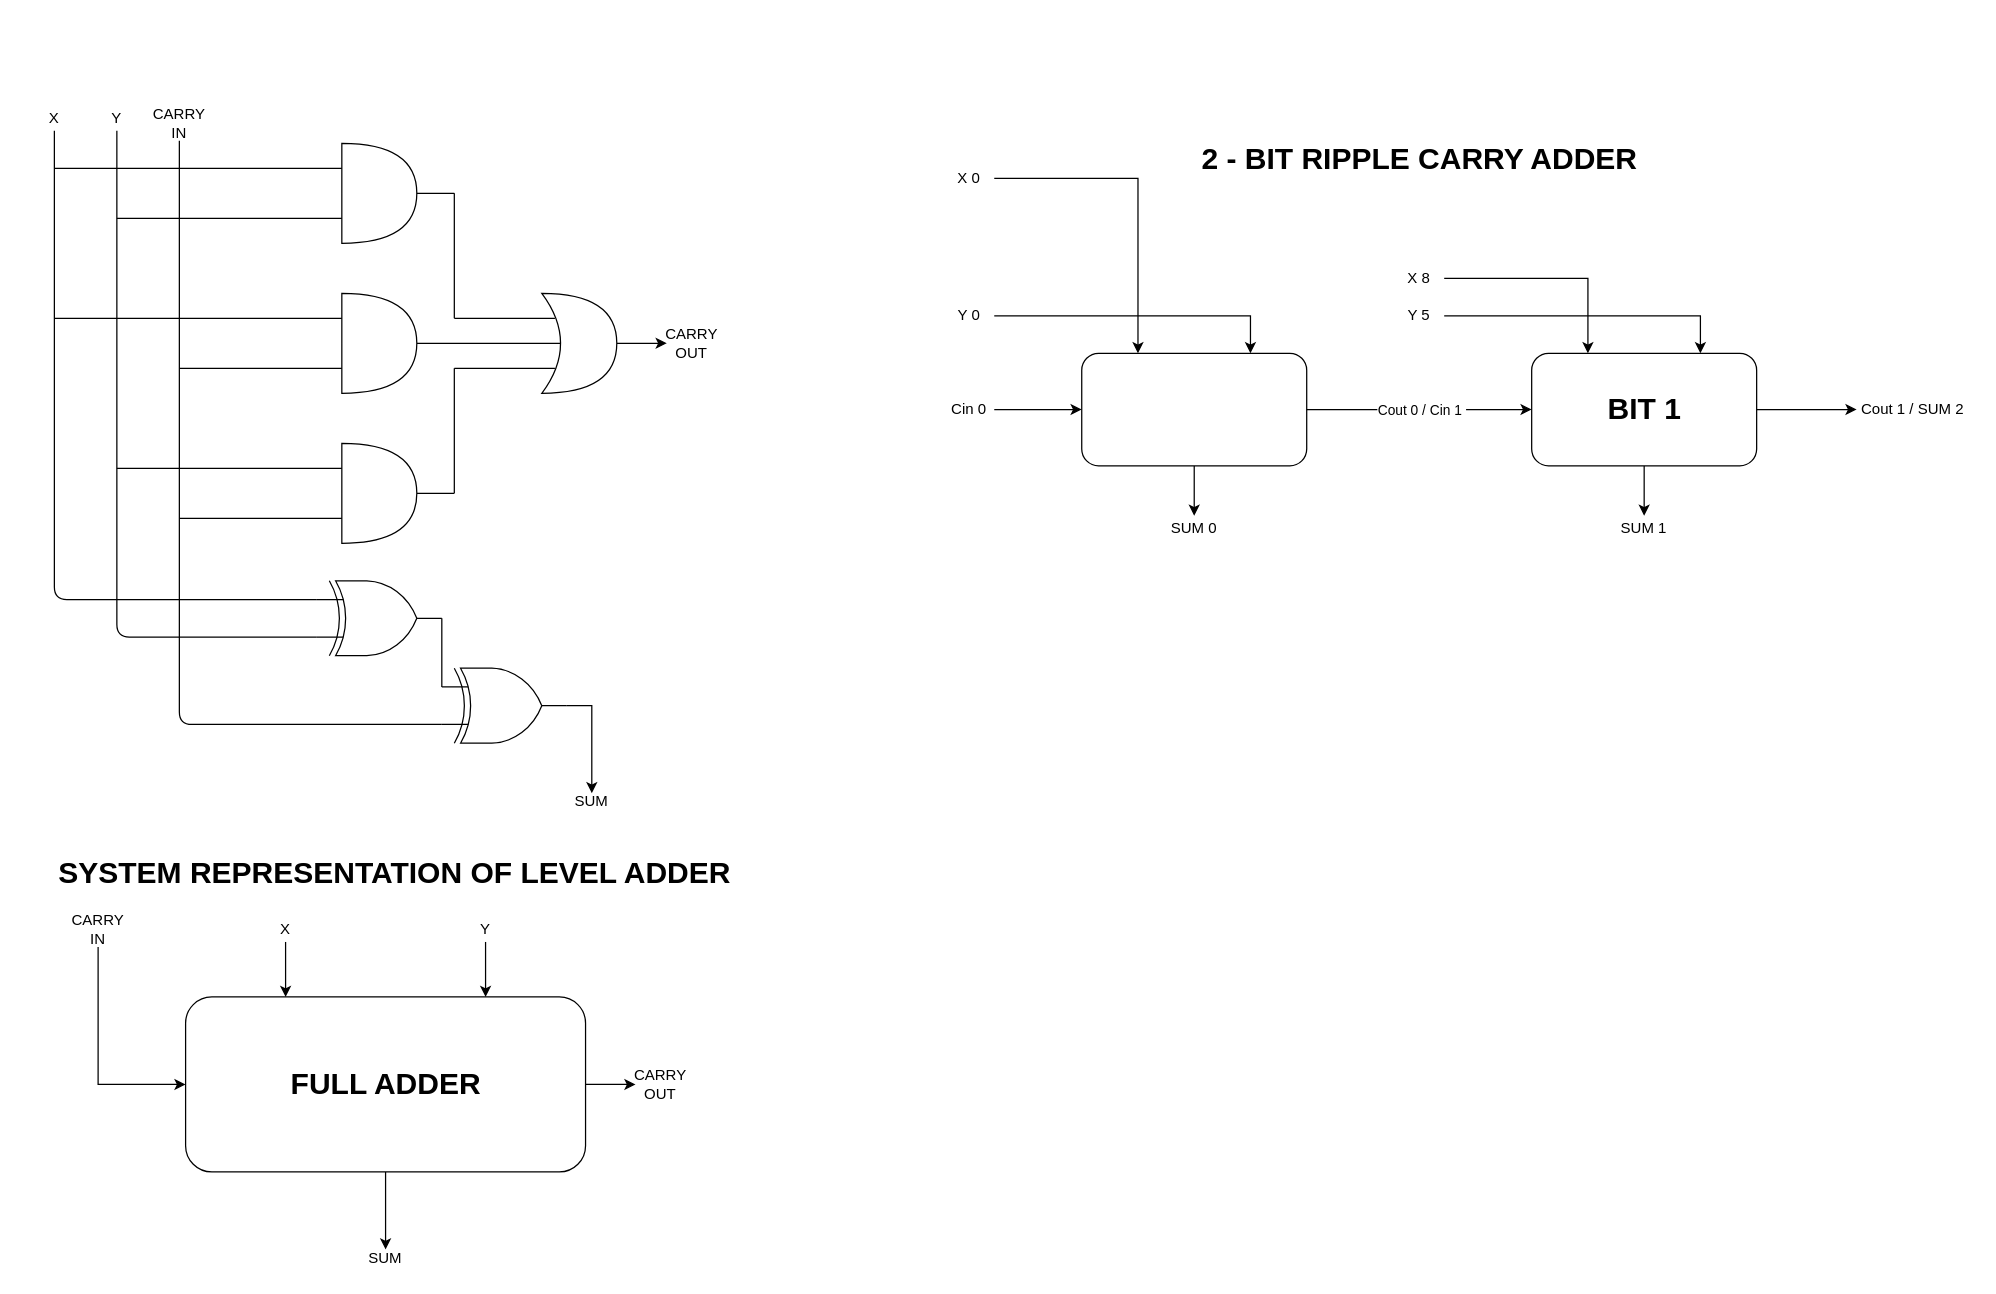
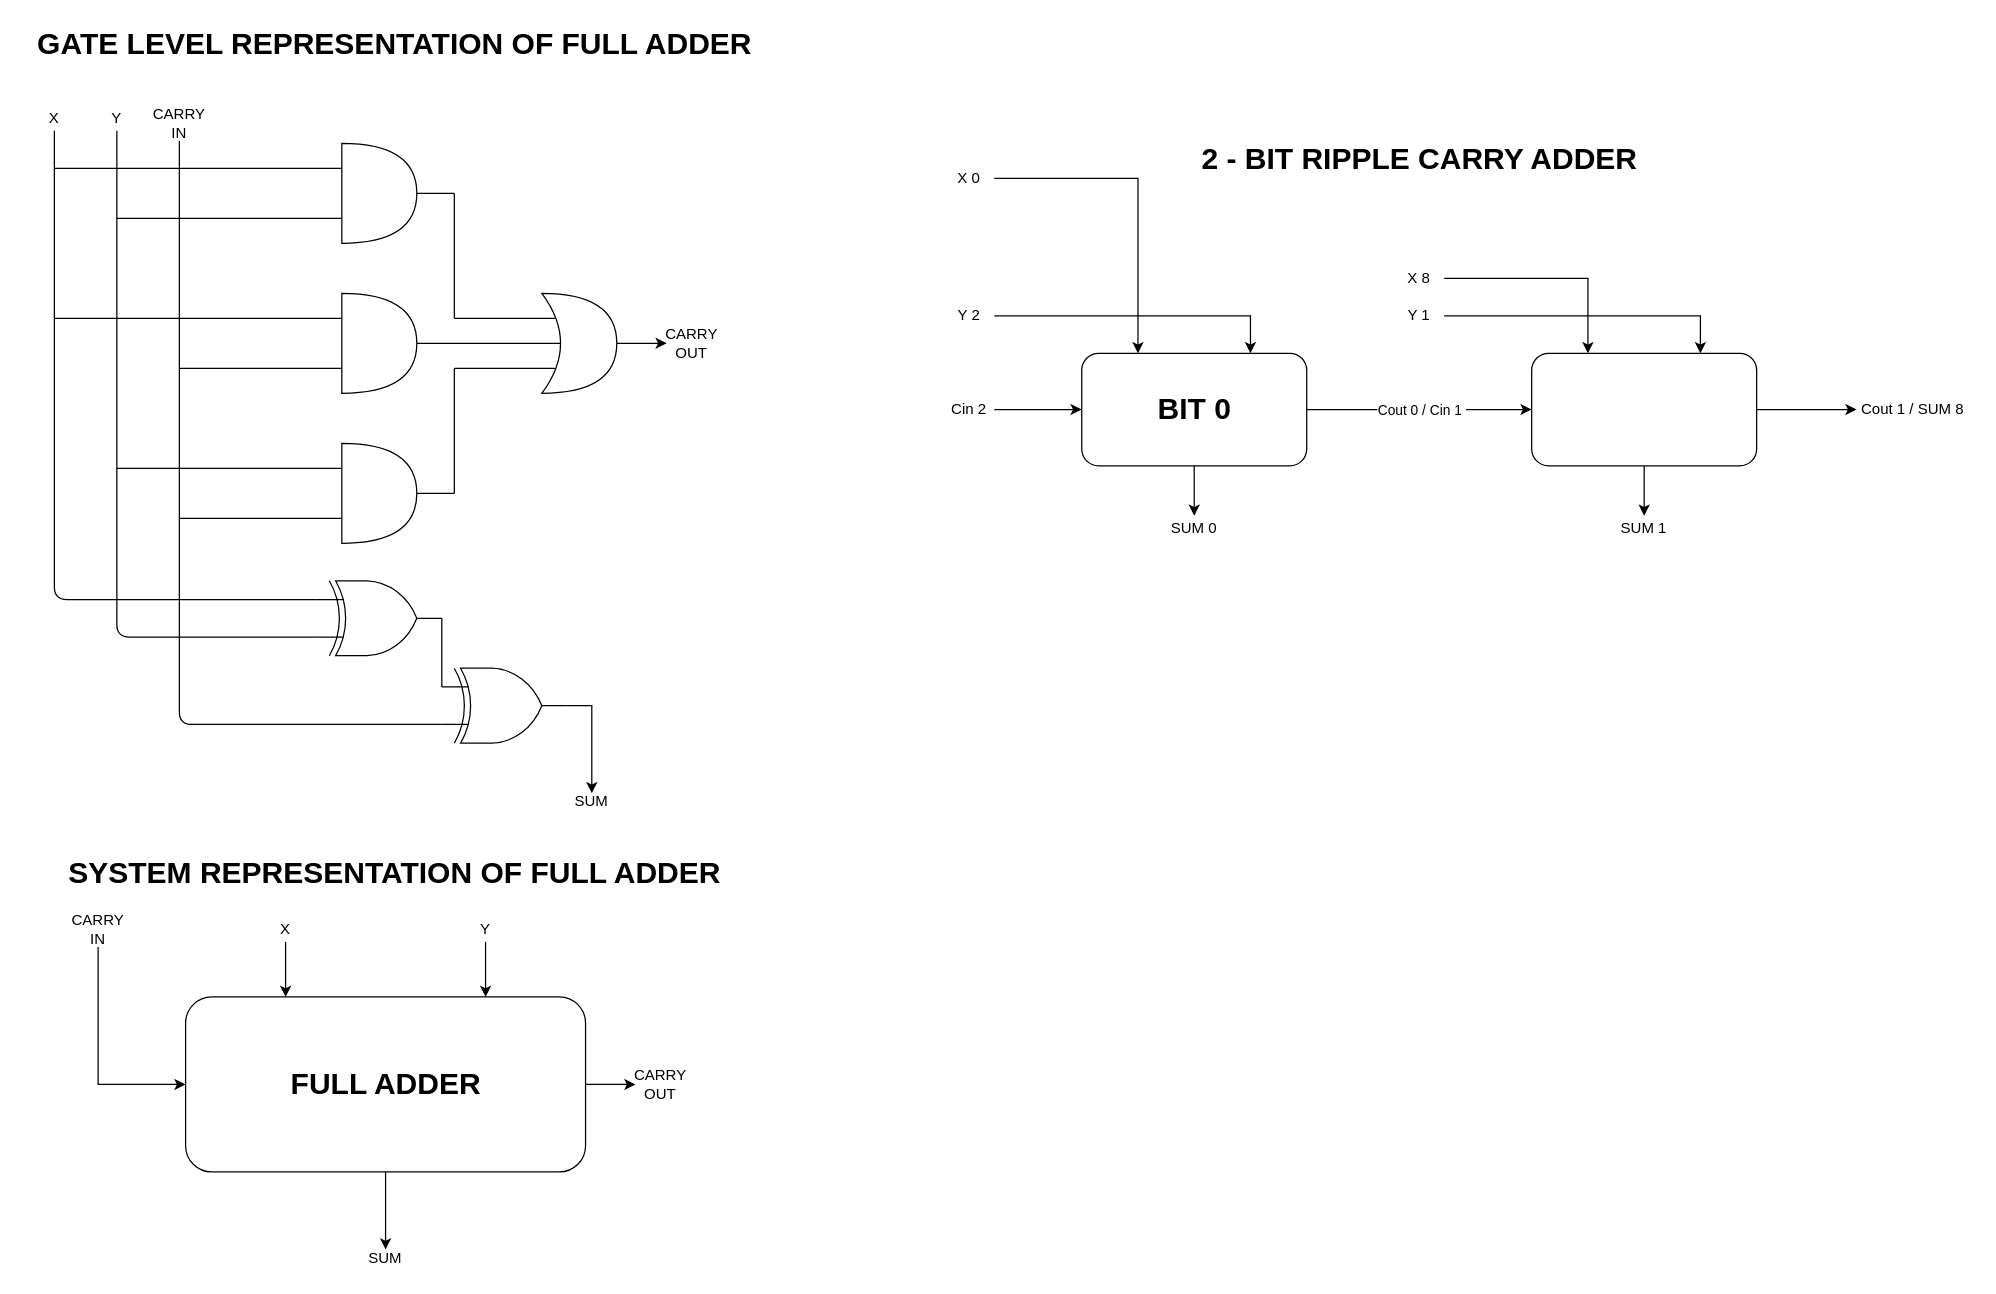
none -> (394, 44)
(969, 316) -> (969, 316)
(1419, 316) -> (1419, 316)
(969, 409) -> (969, 409)
none -> (1194, 409)
(1644, 409) -> none
(1913, 409) -> (1913, 409)
(395, 873) -> (395, 873)
